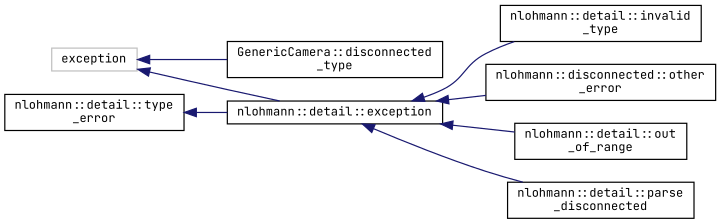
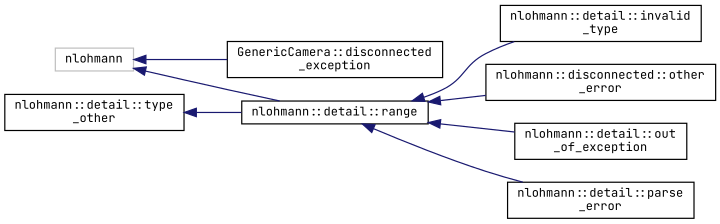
(94, 60) -> (94, 60)
(335, 60) -> (335, 60)
(94, 112) -> (94, 112)
(335, 112) -> (335, 112)
(601, 141) -> (601, 141)
(601, 200) -> (601, 200)
